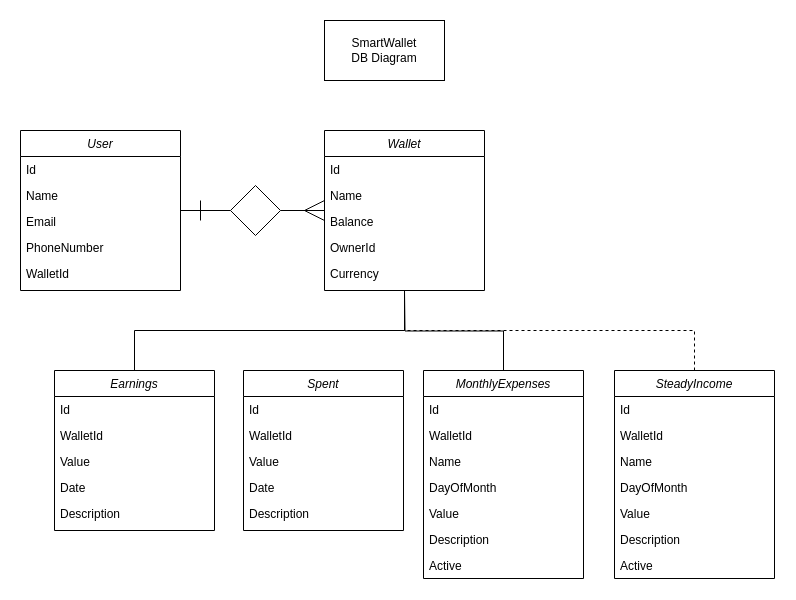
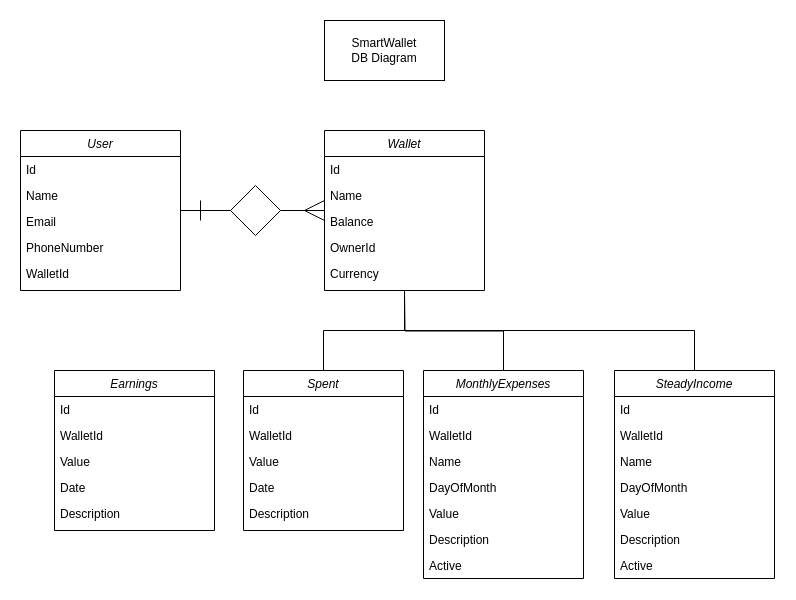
(208, 331) -> none
(619, 331) -> (619, 331)
none -> (324, 352)
